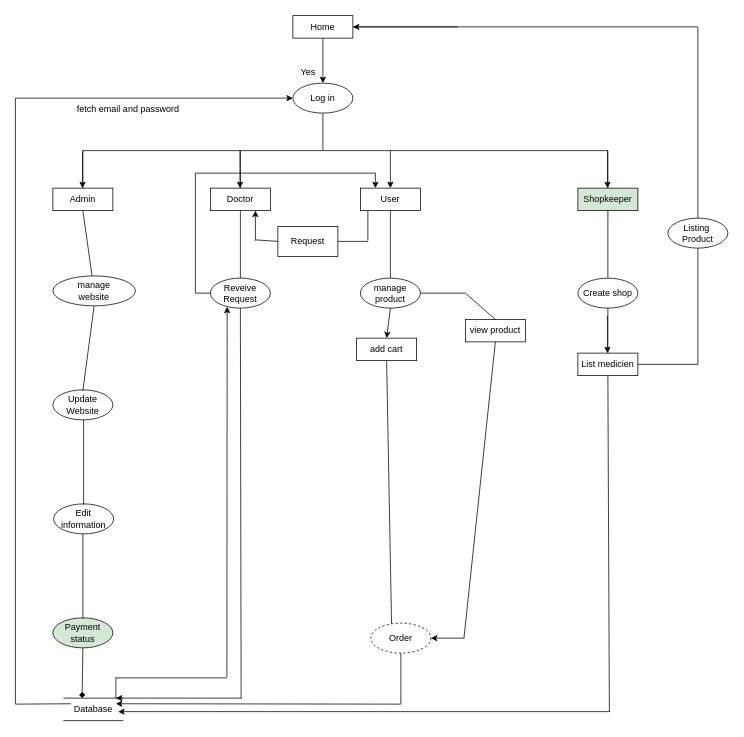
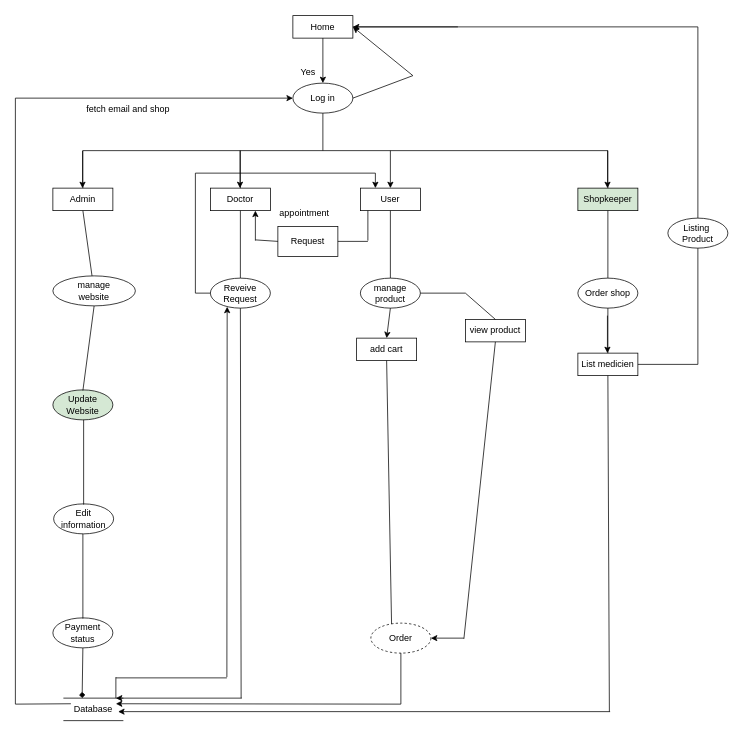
none -> (410, 73)
(128, 109) -> (128, 109)
none -> (304, 213)
(608, 293) -> (608, 293)
(83, 405) -> (83, 405)
(83, 633) -> (83, 633)
